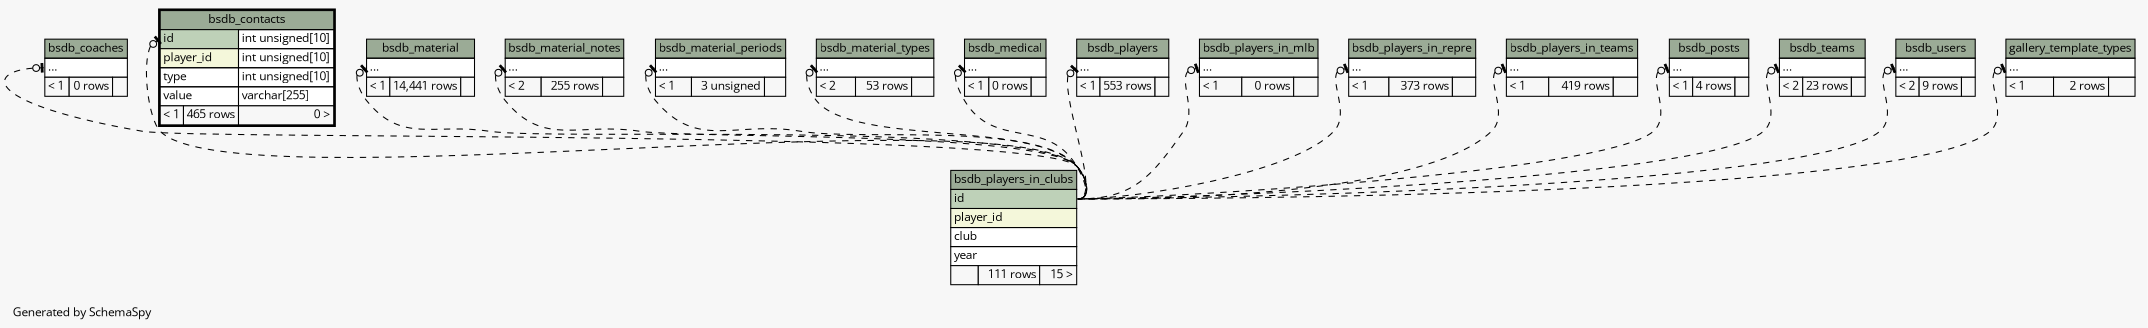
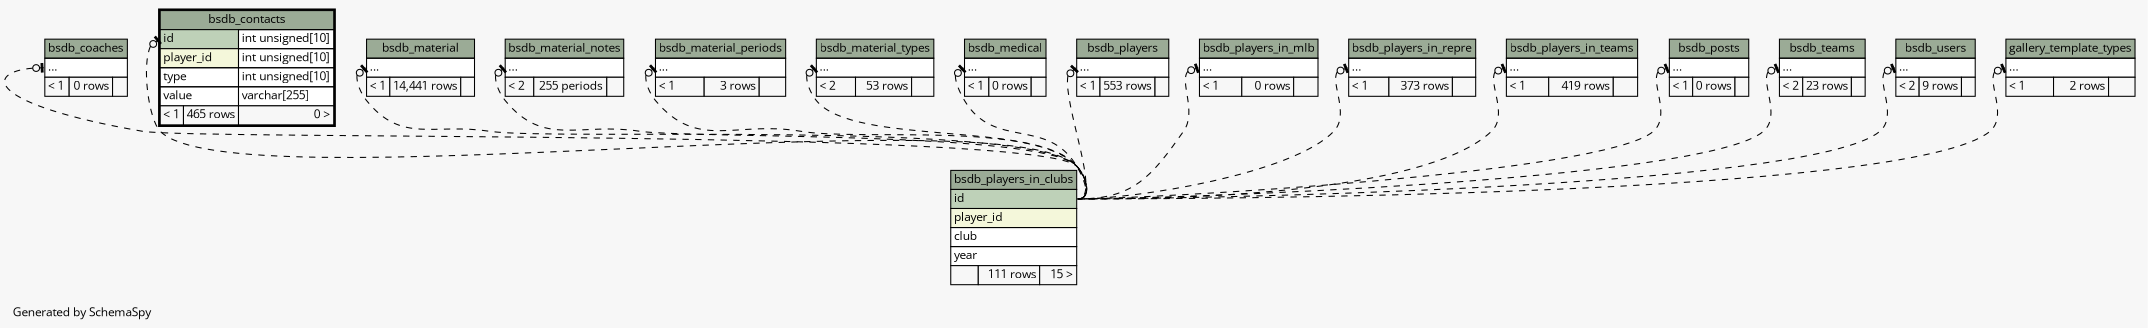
(575, 86) -> (571, 86)
(731, 86) -> (738, 86)
(1714, 86) -> (1714, 86)
